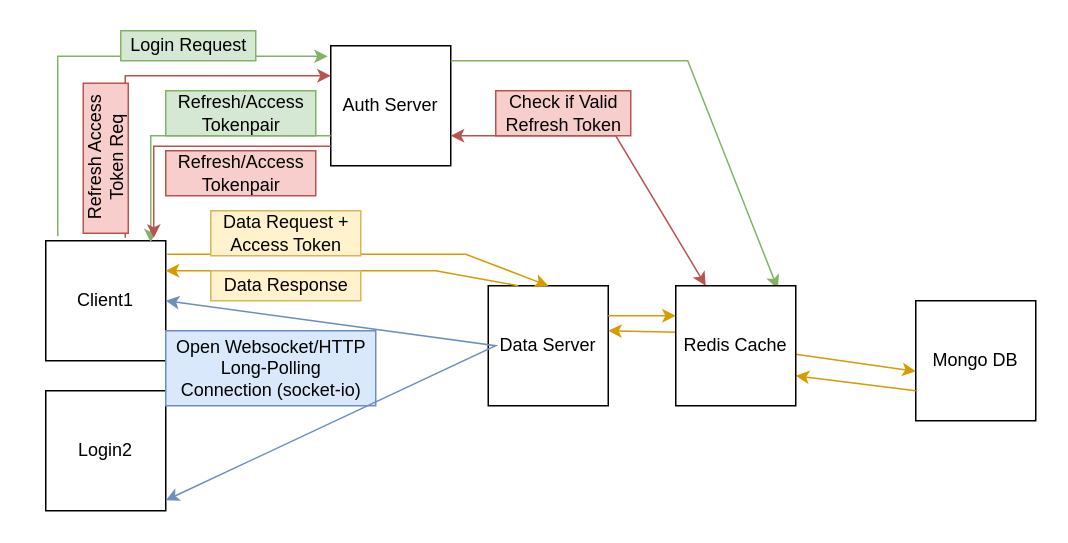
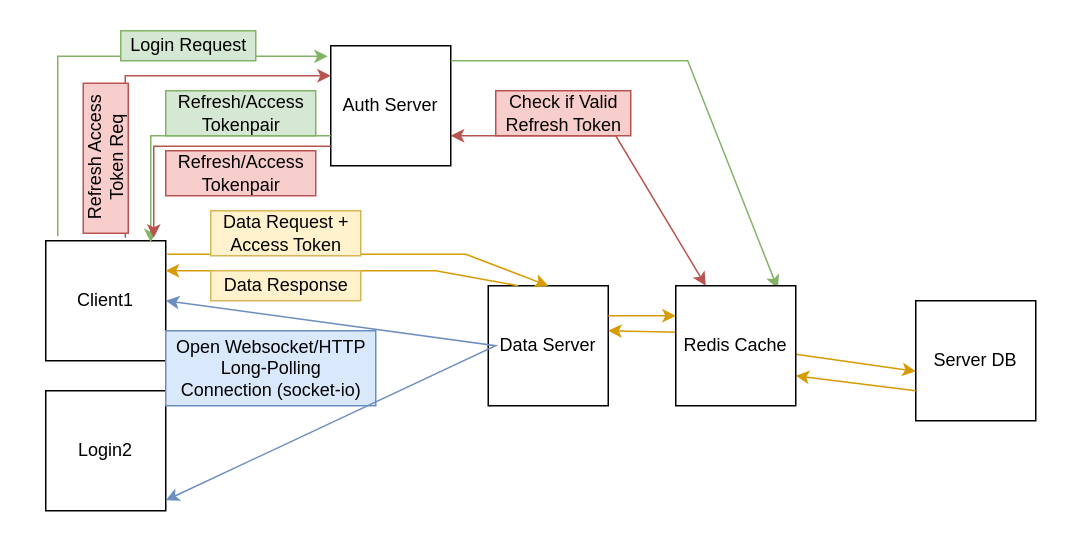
(976, 361) -> (976, 361)
